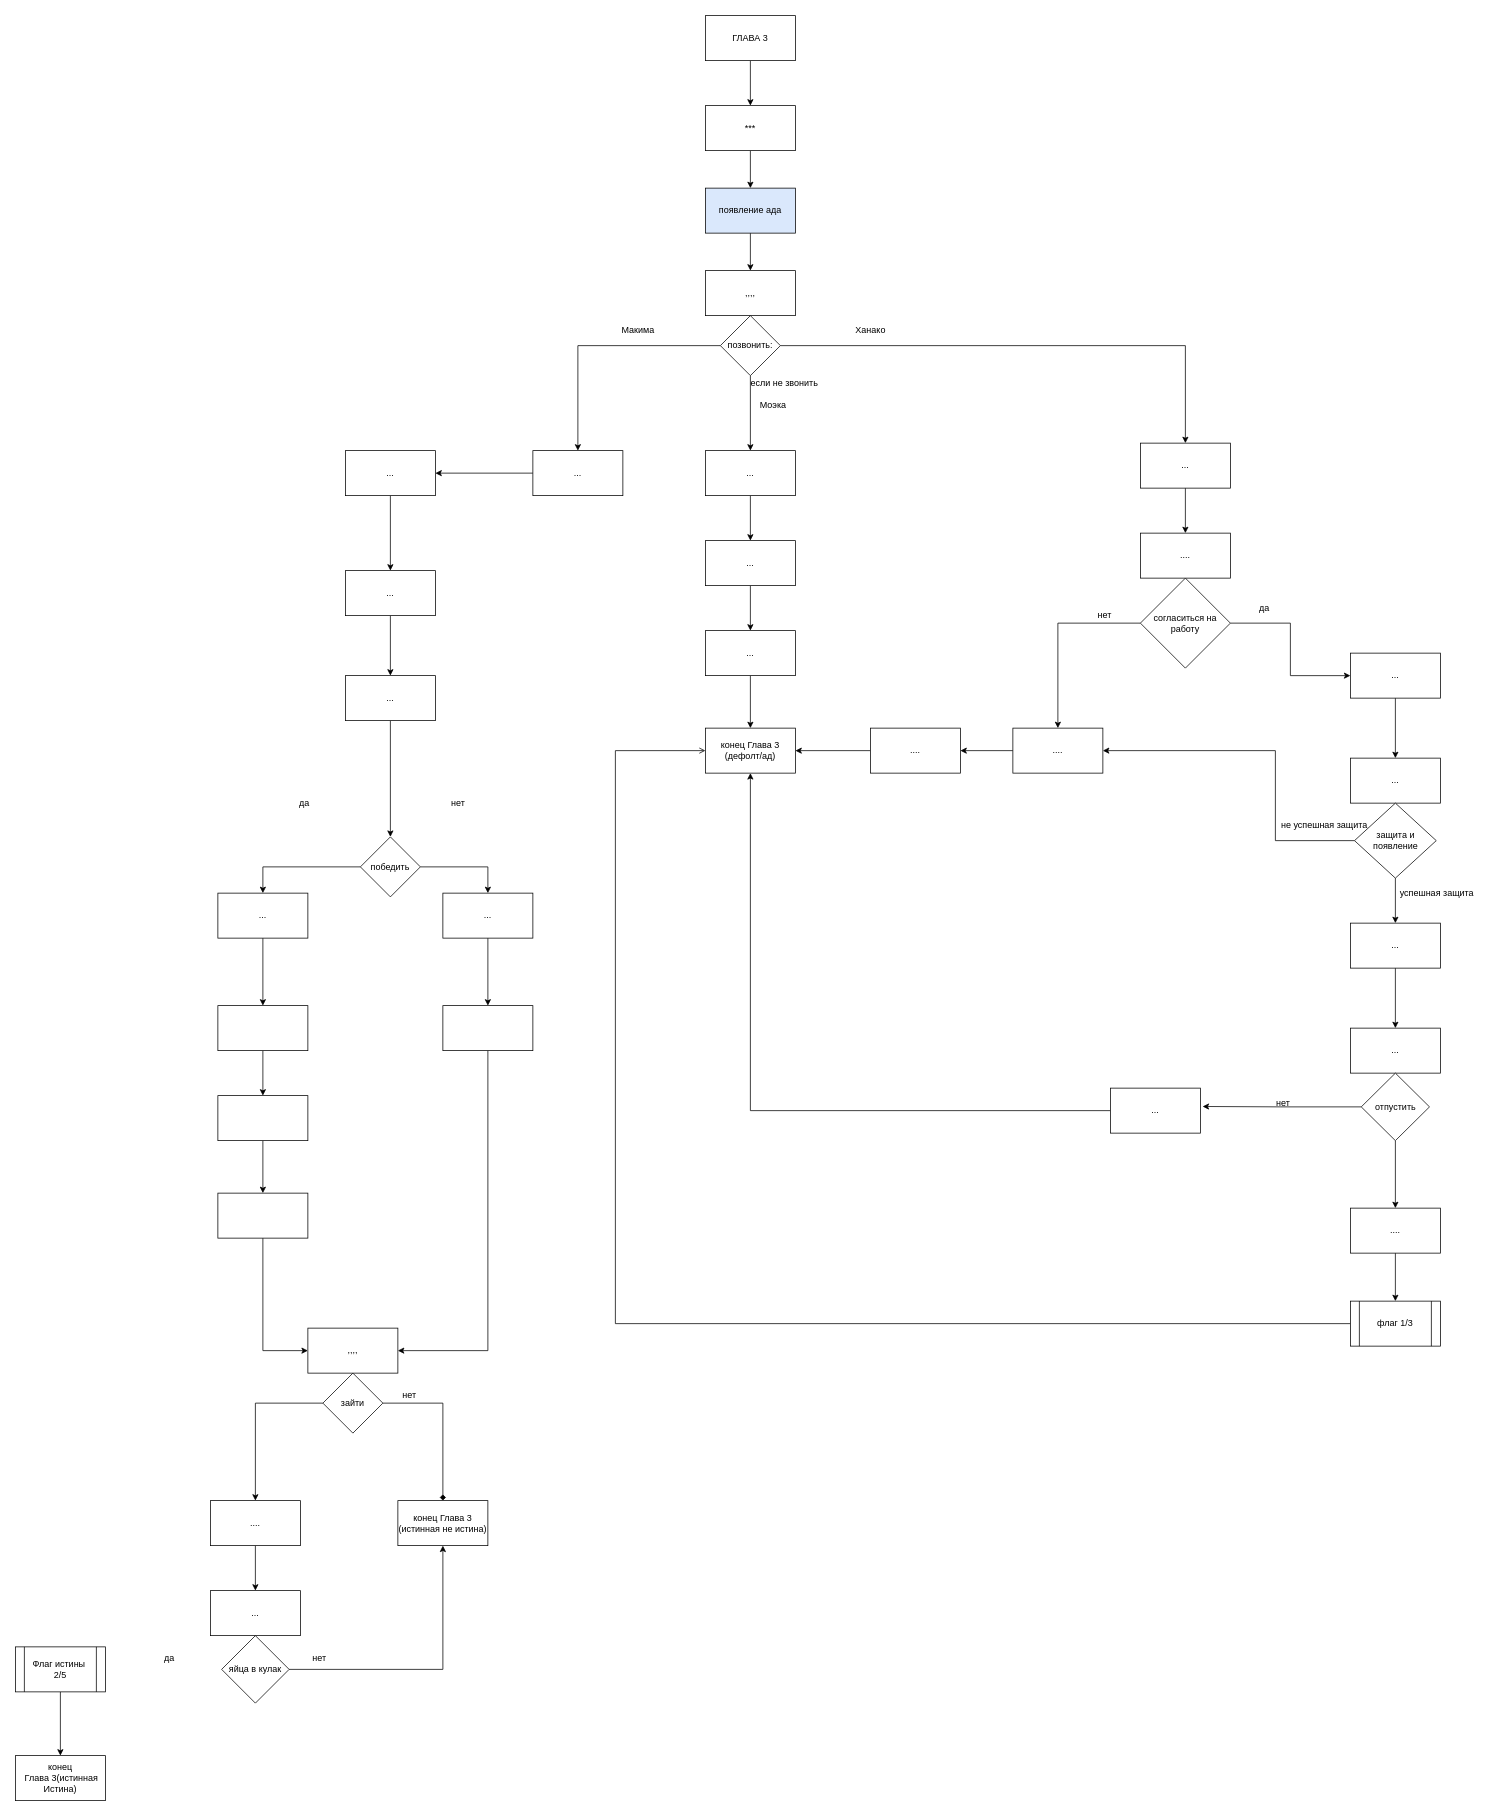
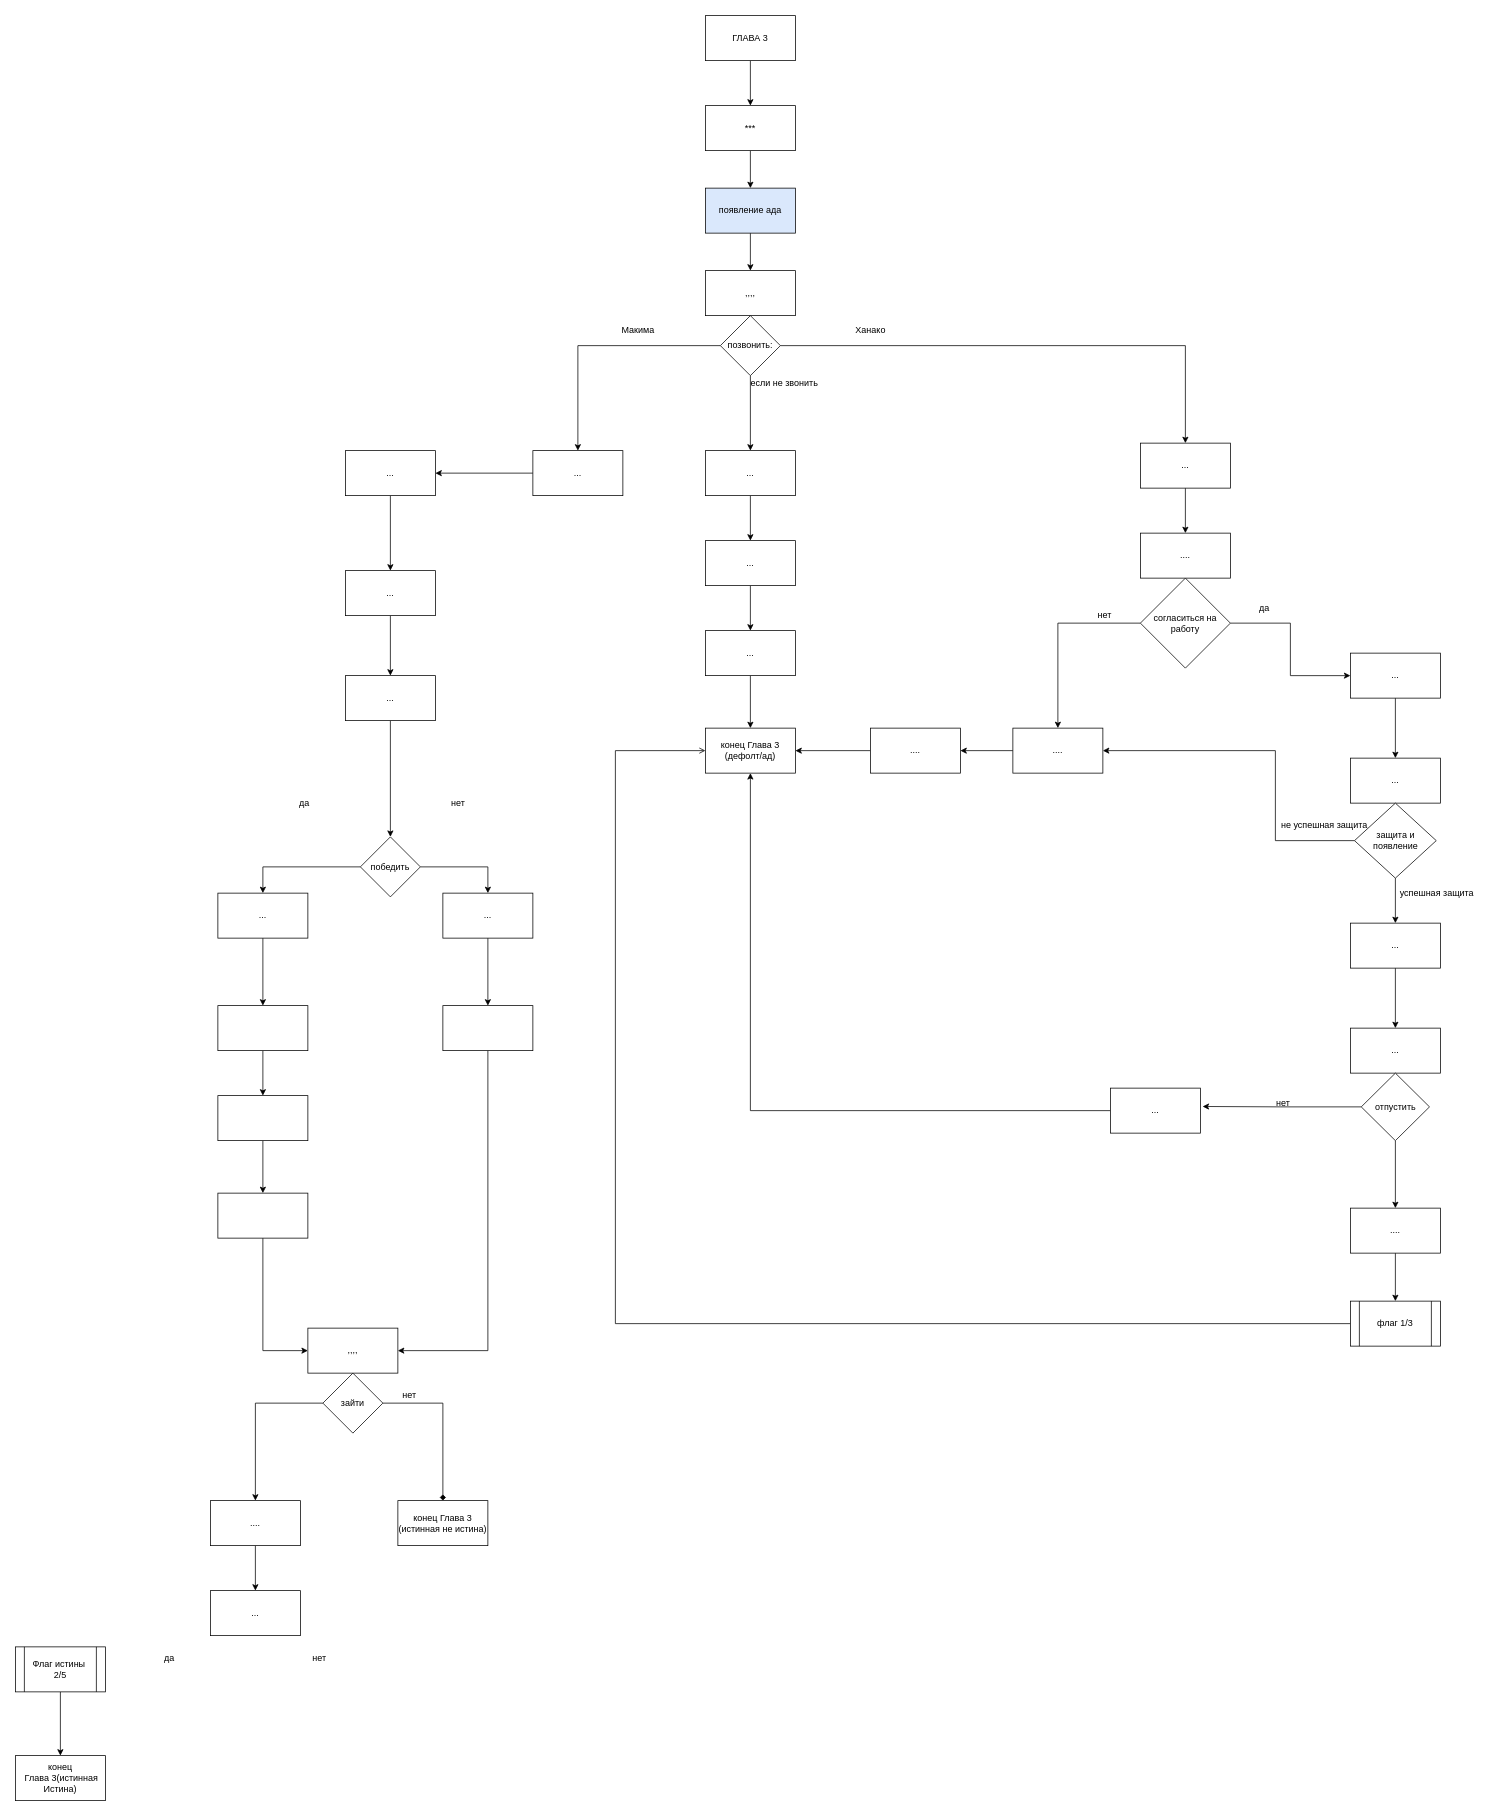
(773, 405) -> none
(255, 1669) -> none
(368, 1669) -> none
